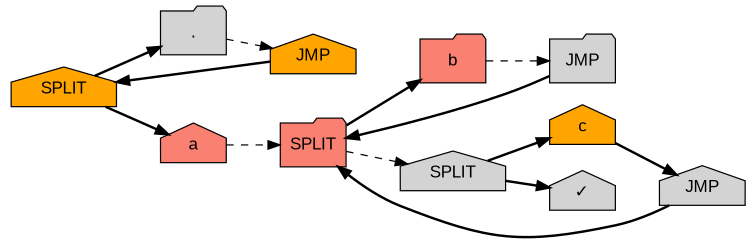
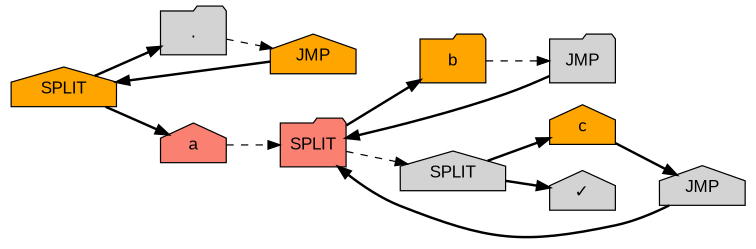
(453, 61) -> (453, 61)
